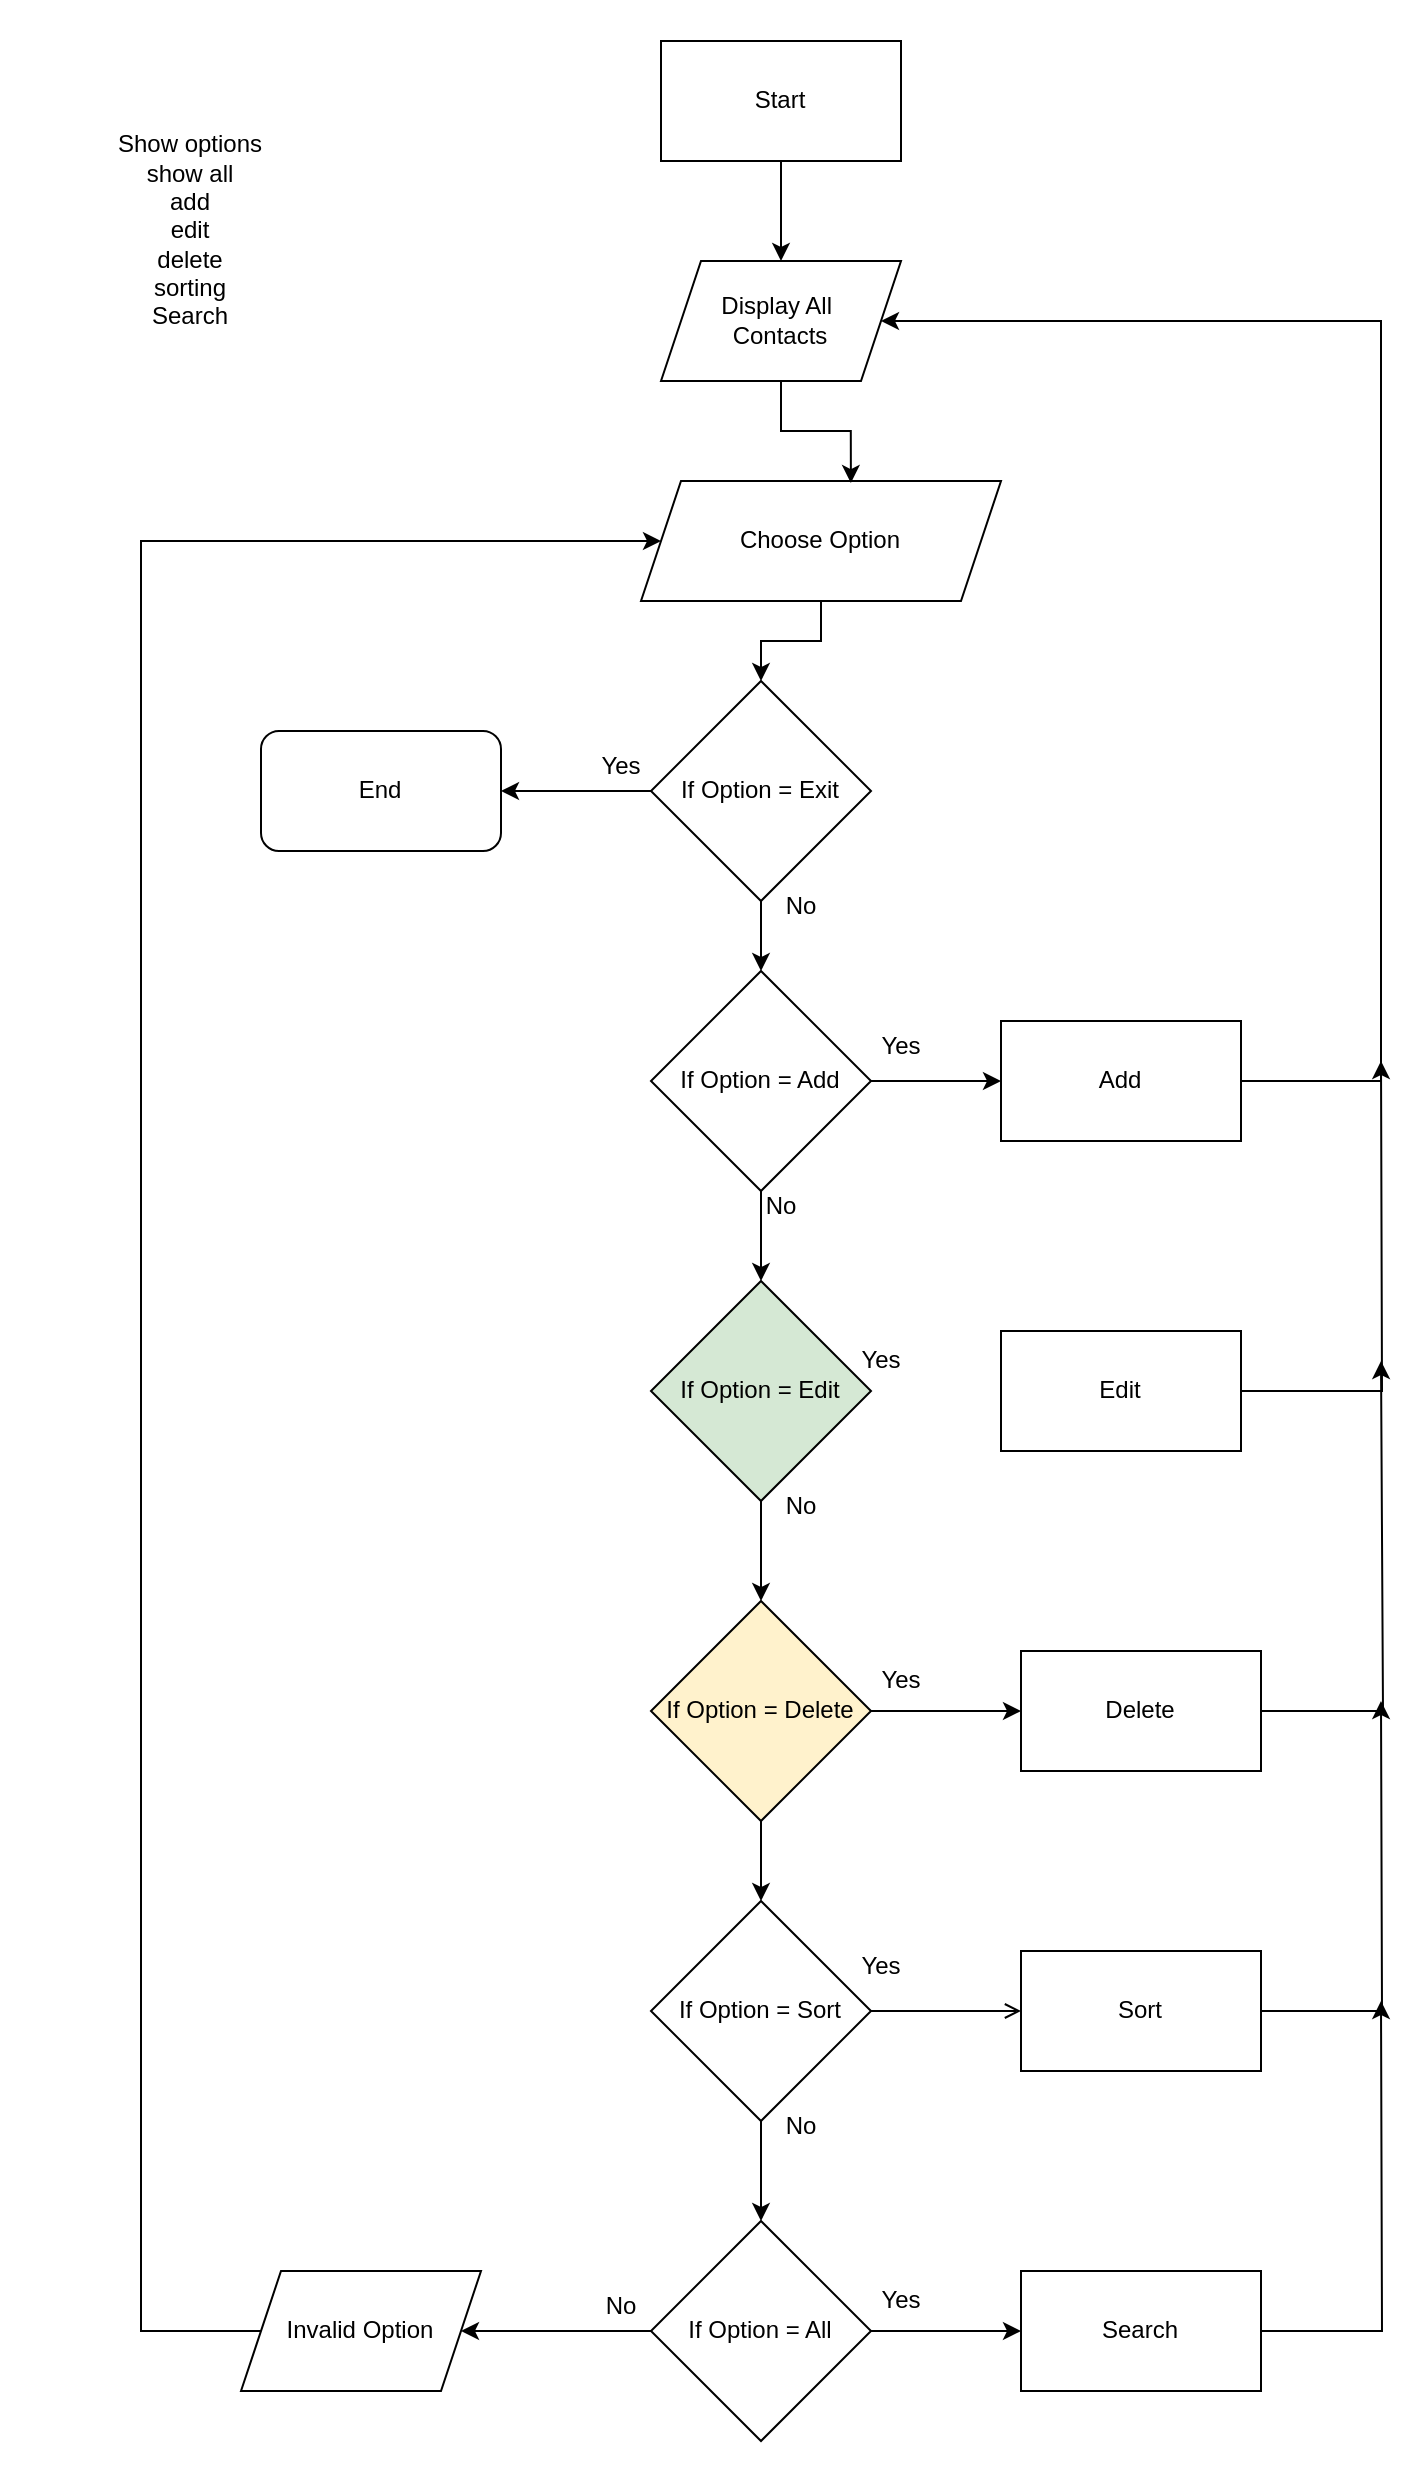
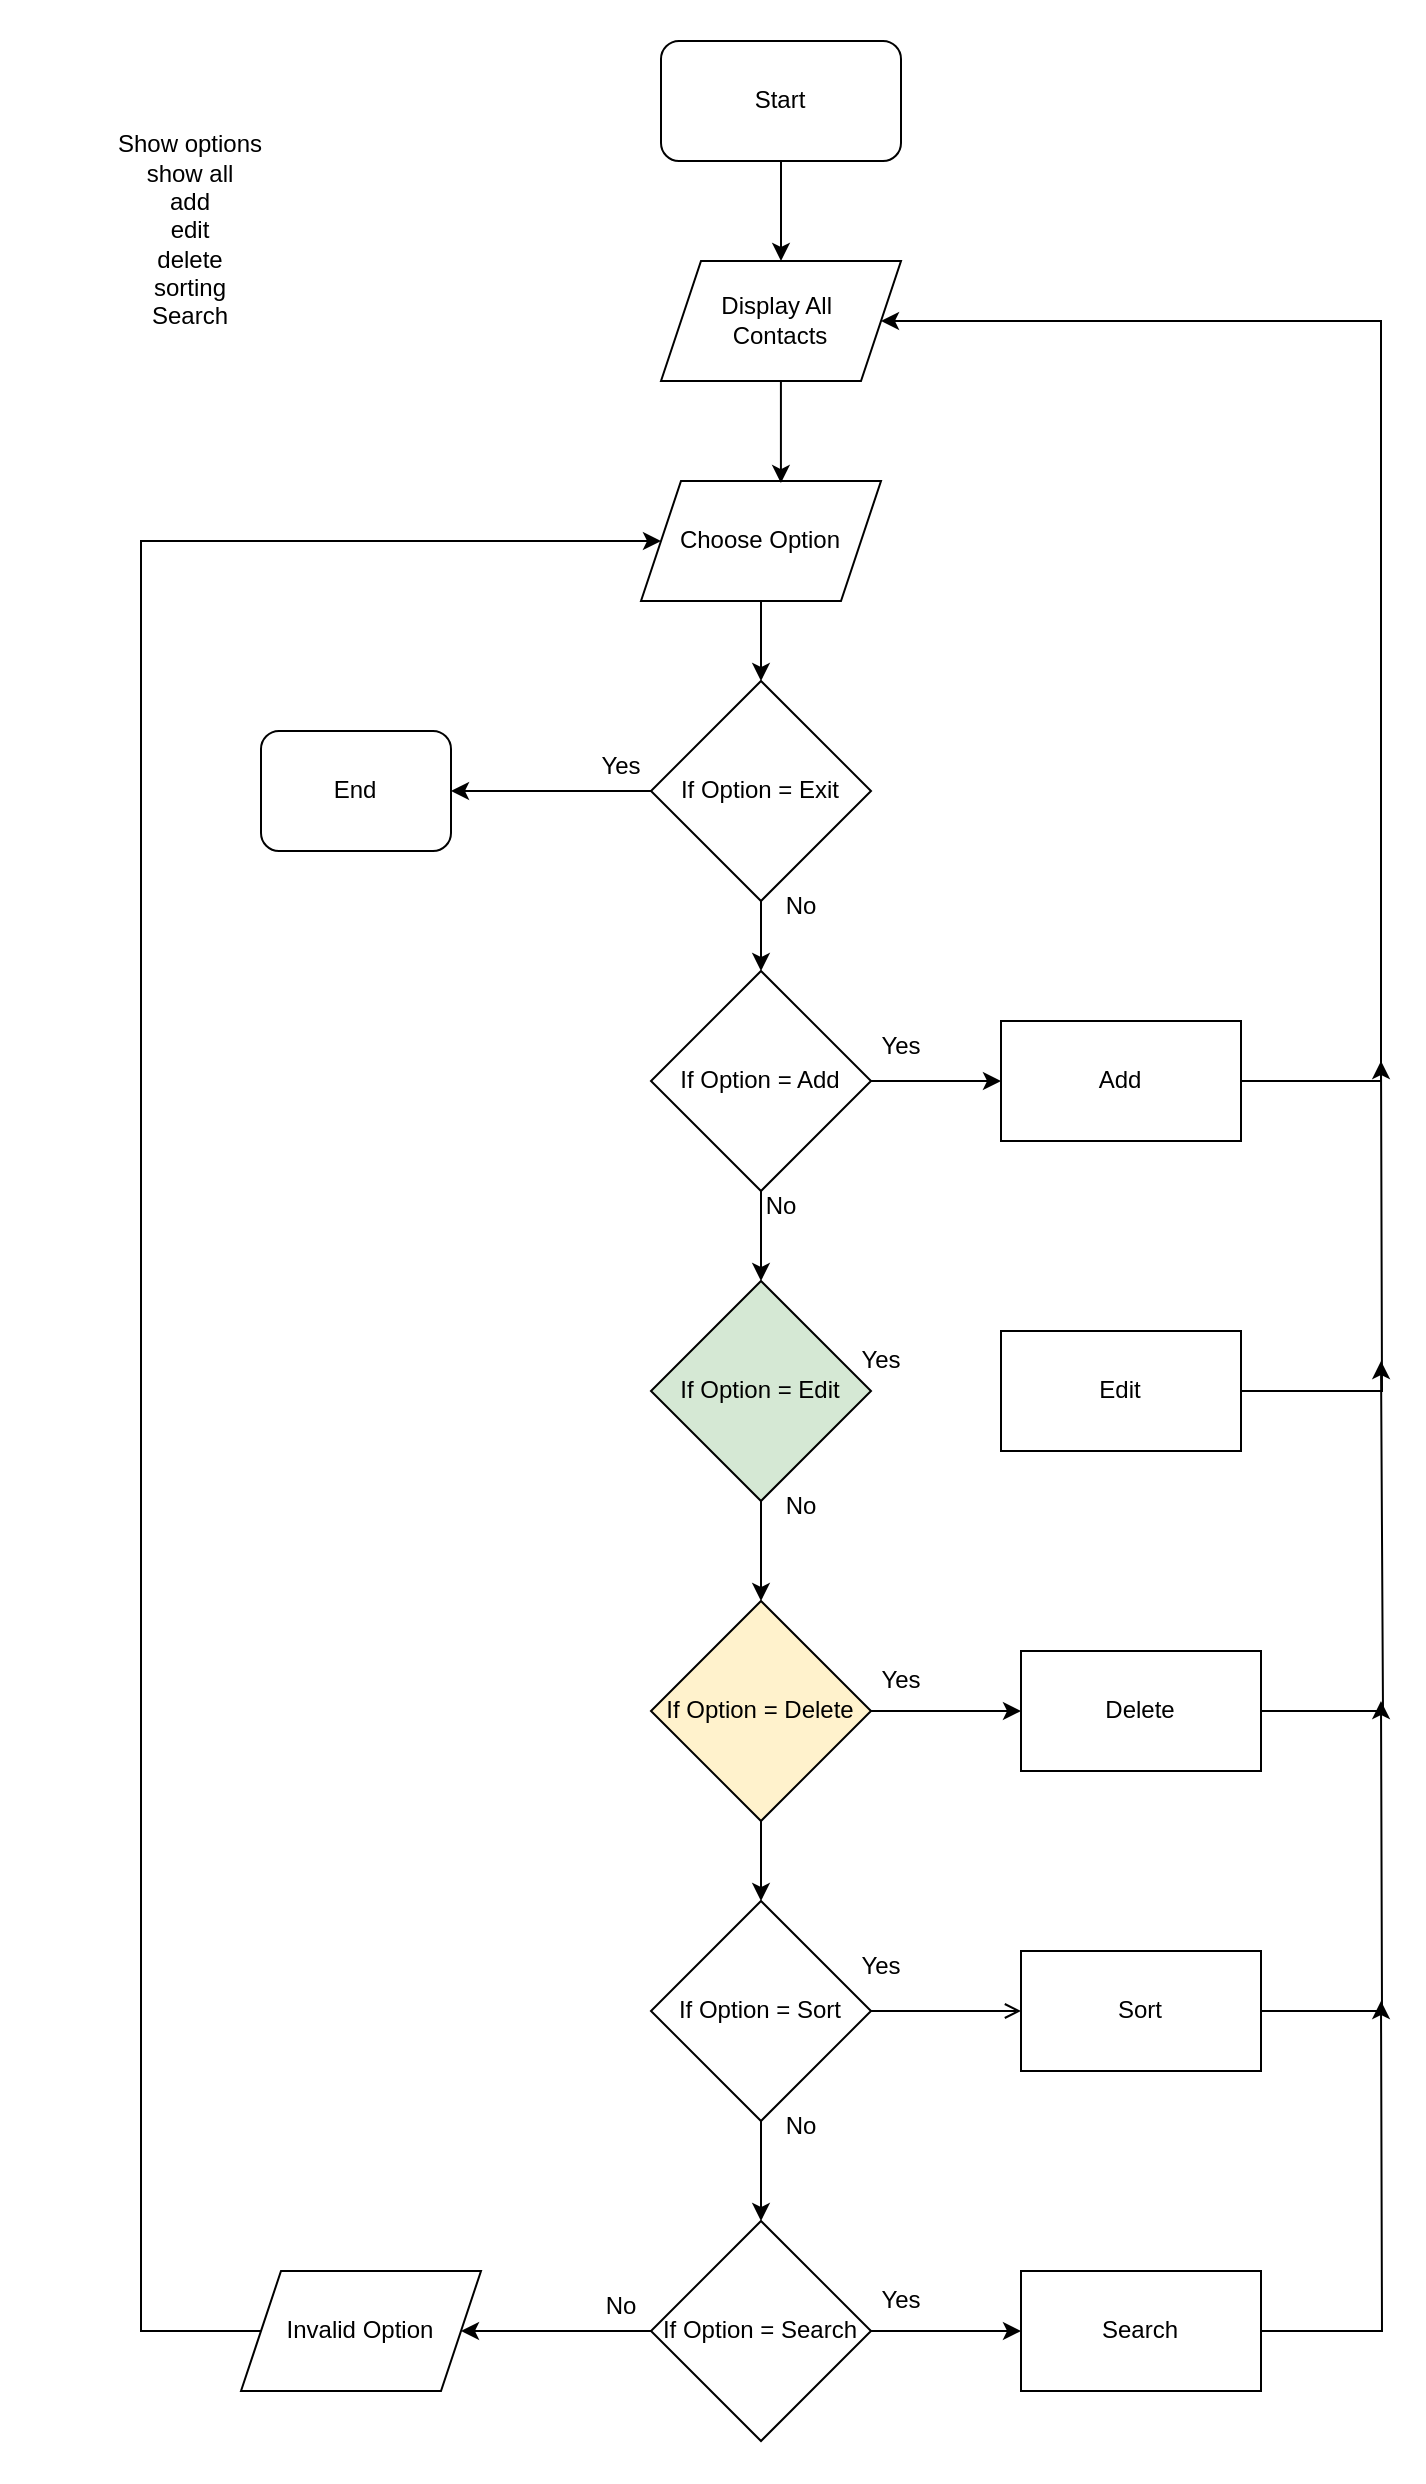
(781, 101) -> (781, 101)
(821, 541) -> (761, 541)
(381, 791) -> (356, 791)
(761, 2331) -> (761, 2331)
